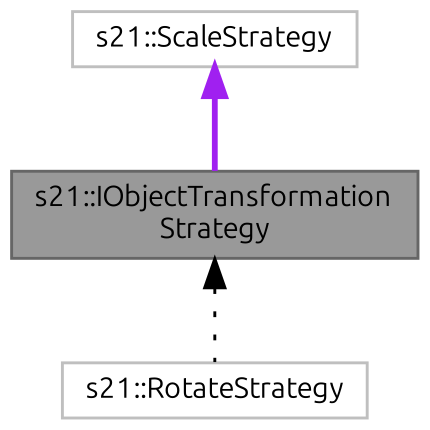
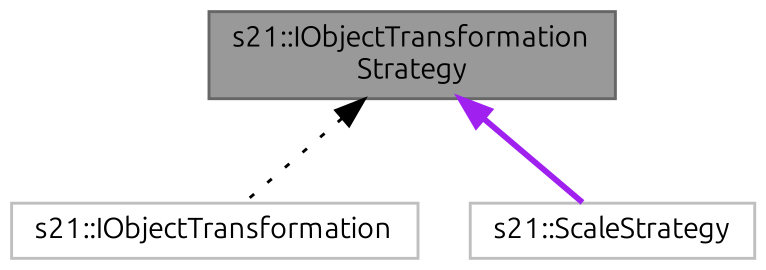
(215, 134) -> (533, 160)
(215, 390) -> (215, 231)
